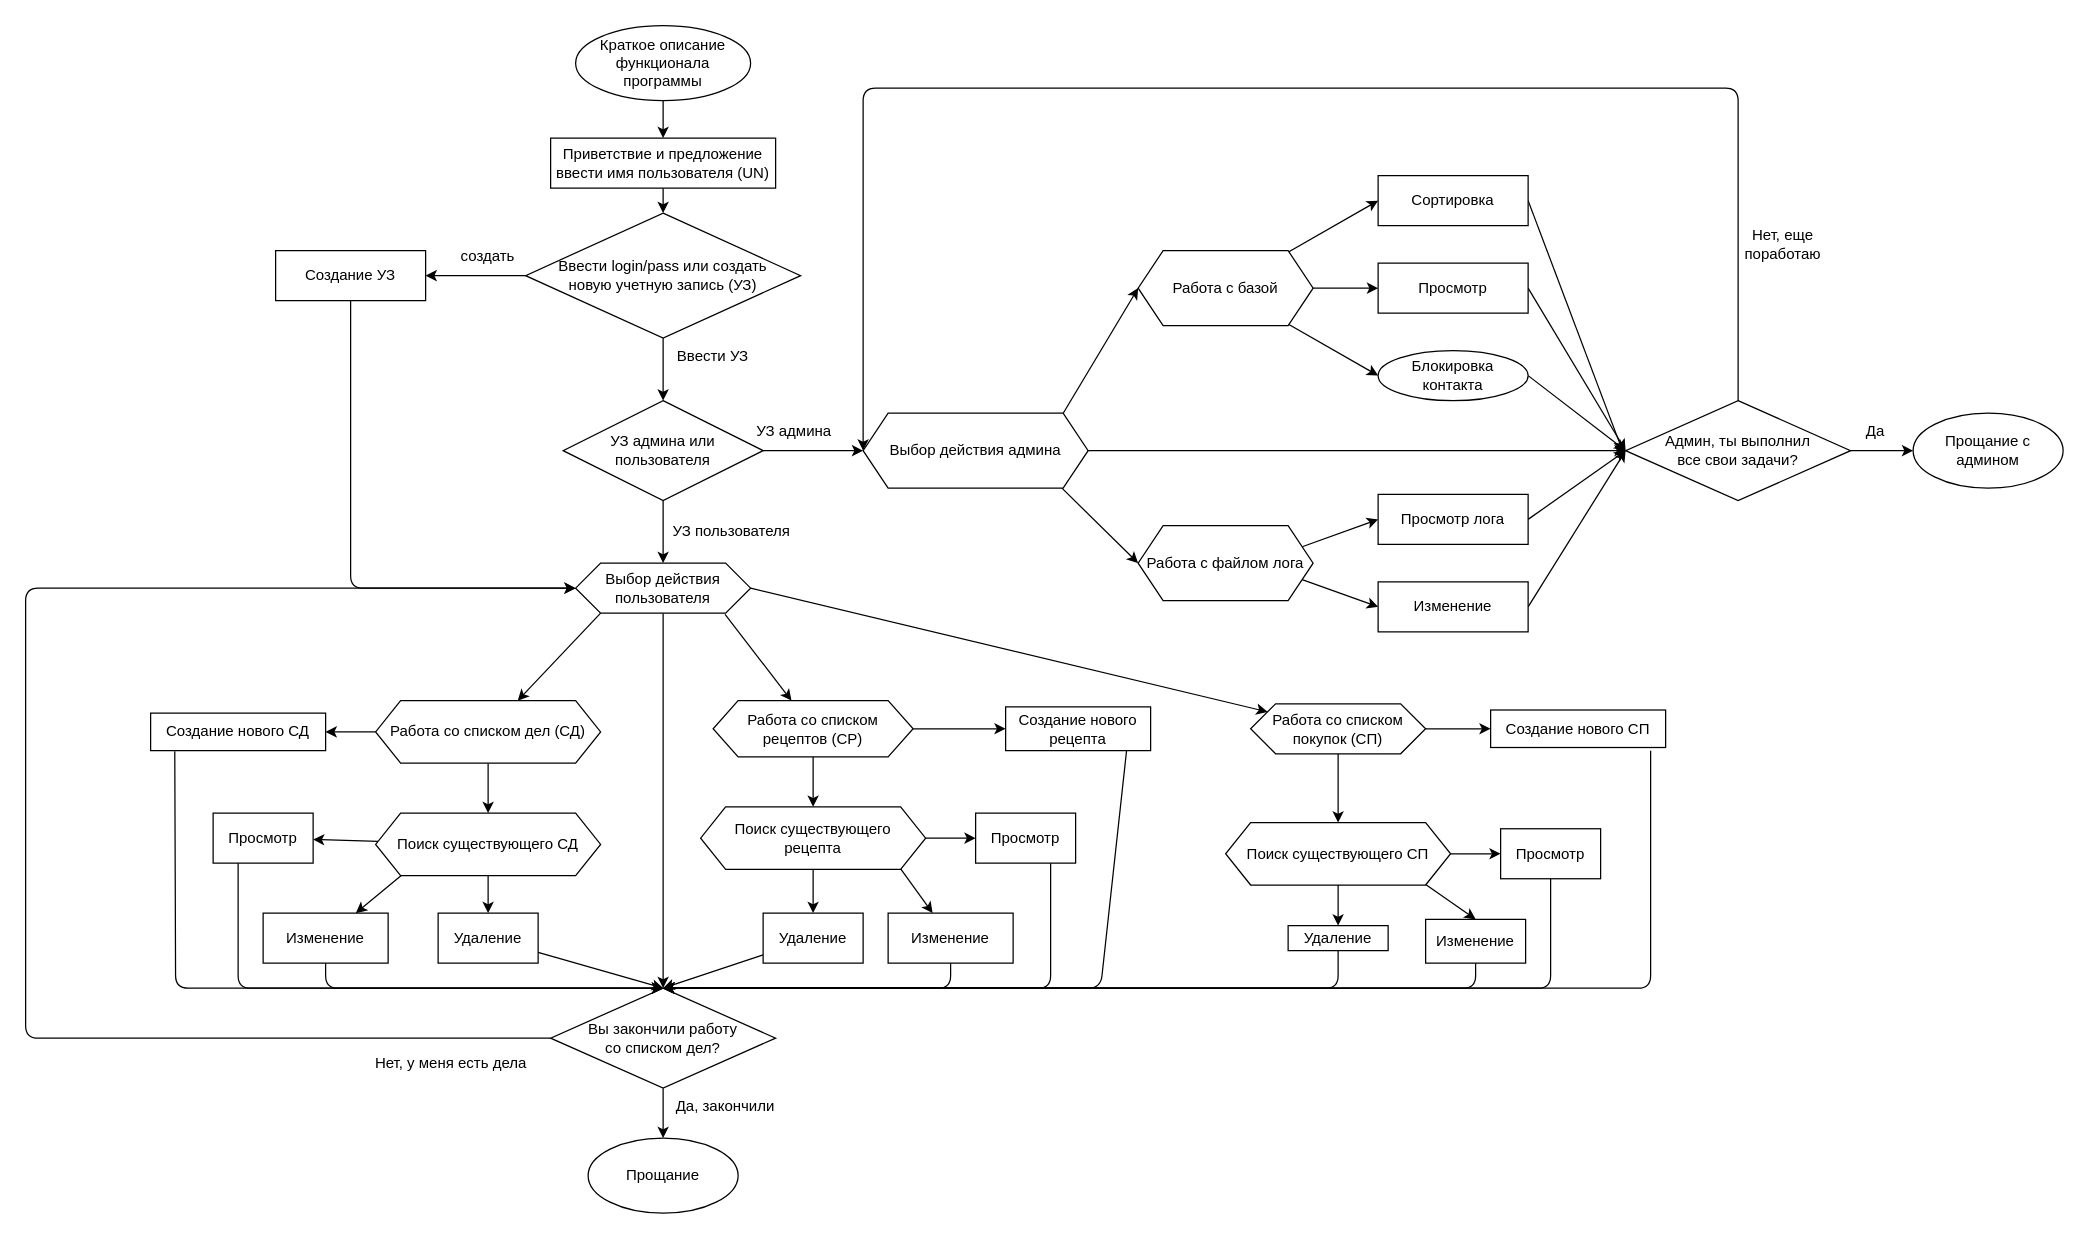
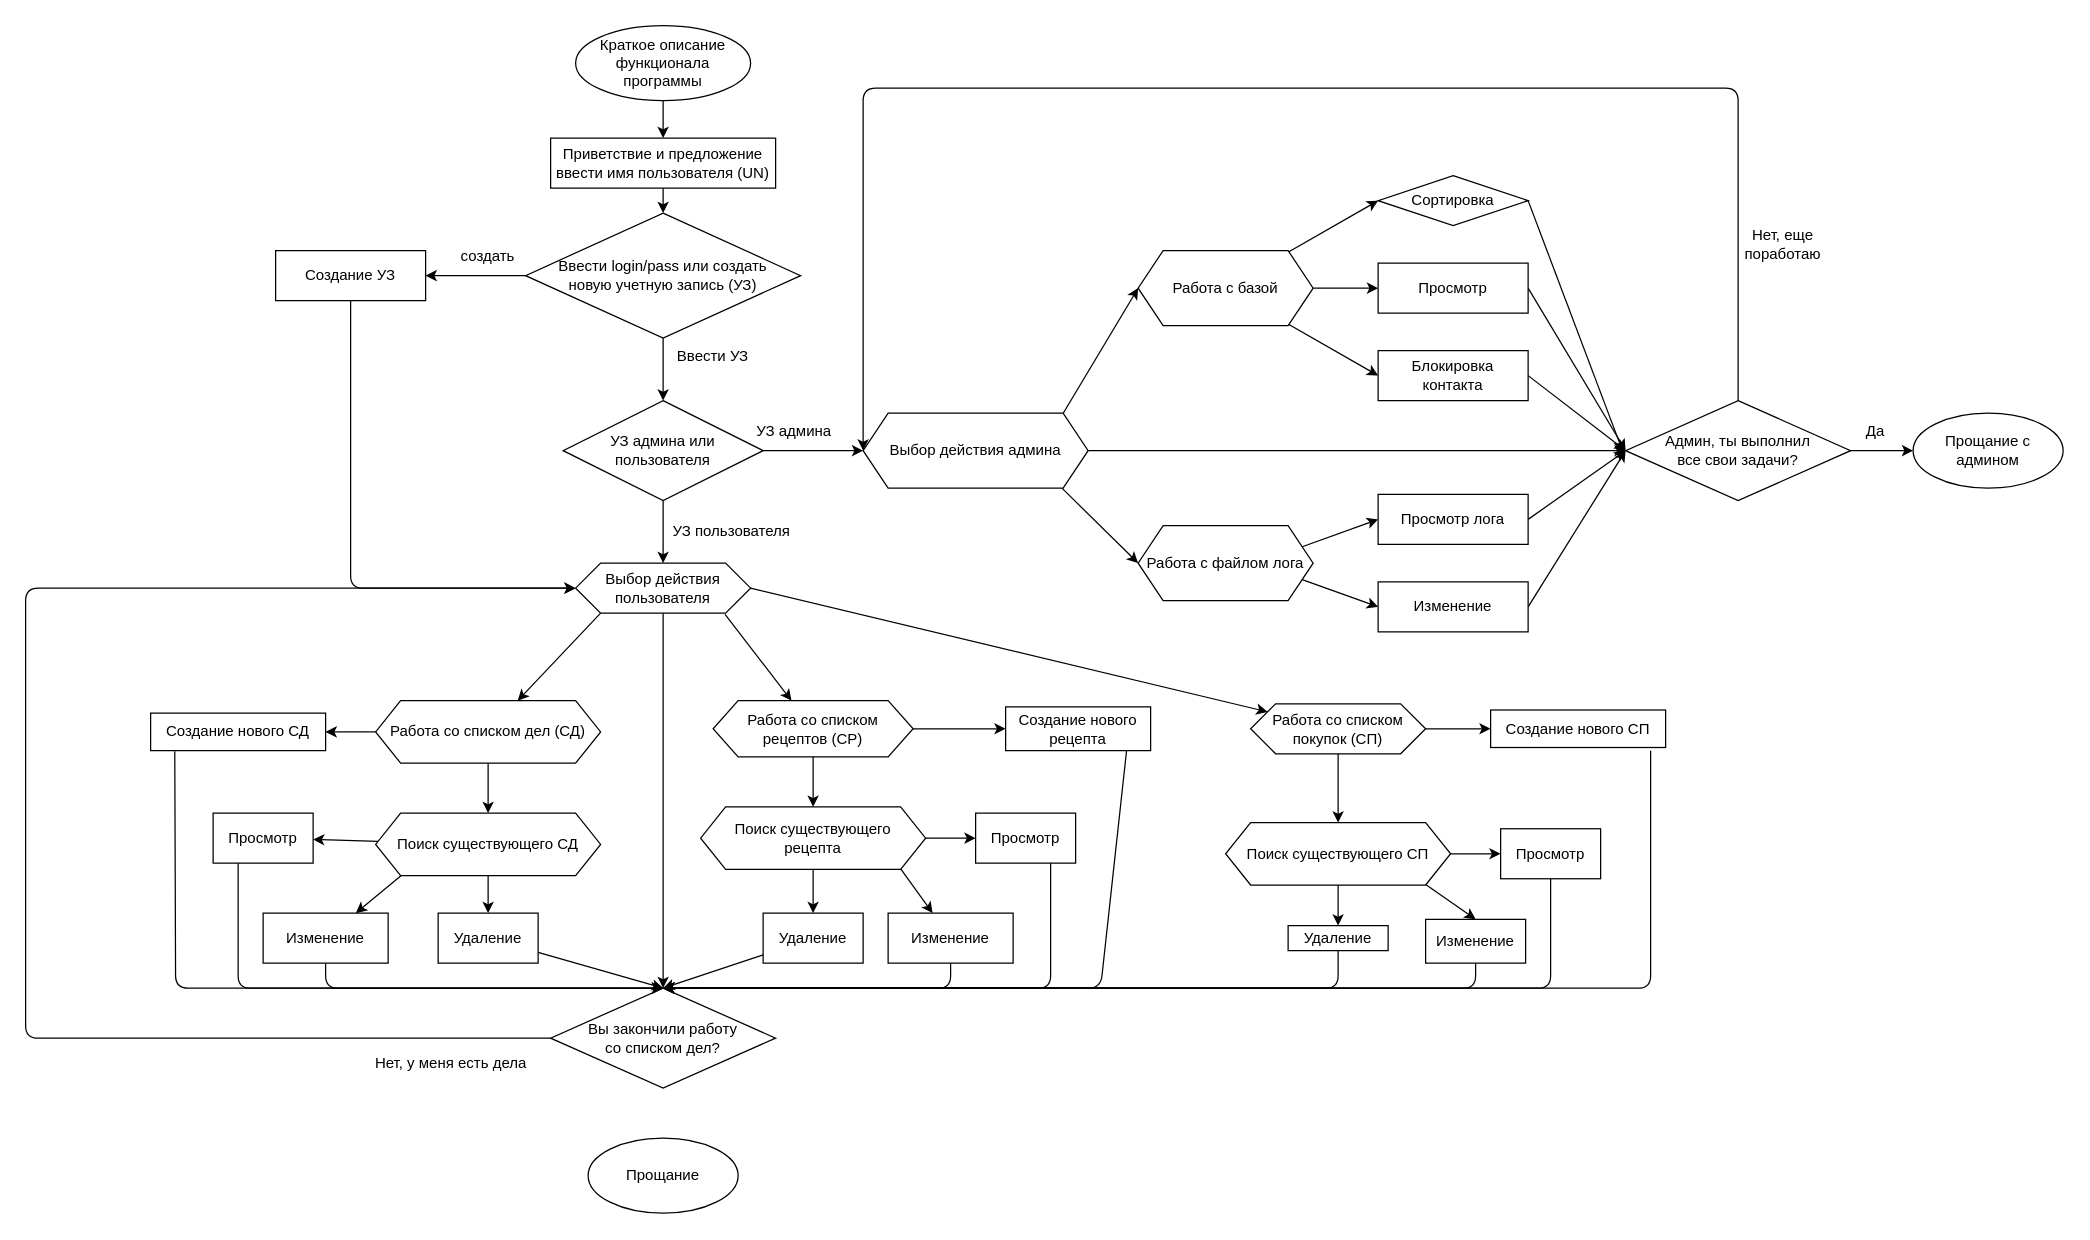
(1453, 201) -> (1453, 201)
(1453, 376) -> (1453, 376)
(726, 1107) -> none
(663, 1109) -> none
